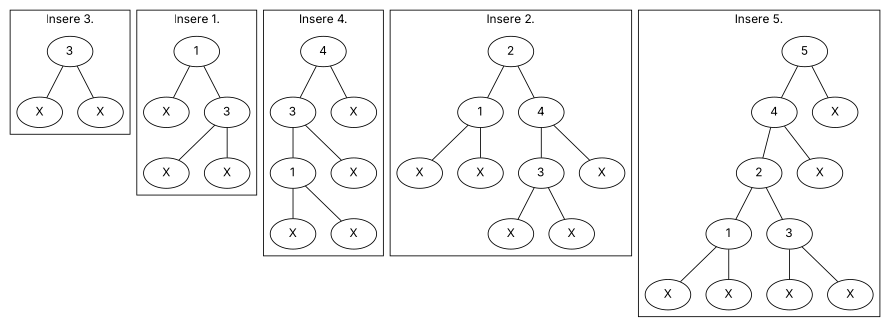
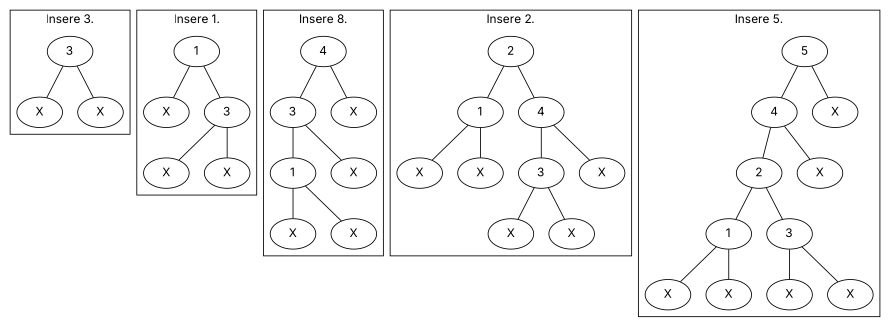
(323, 20) -> (323, 20)
